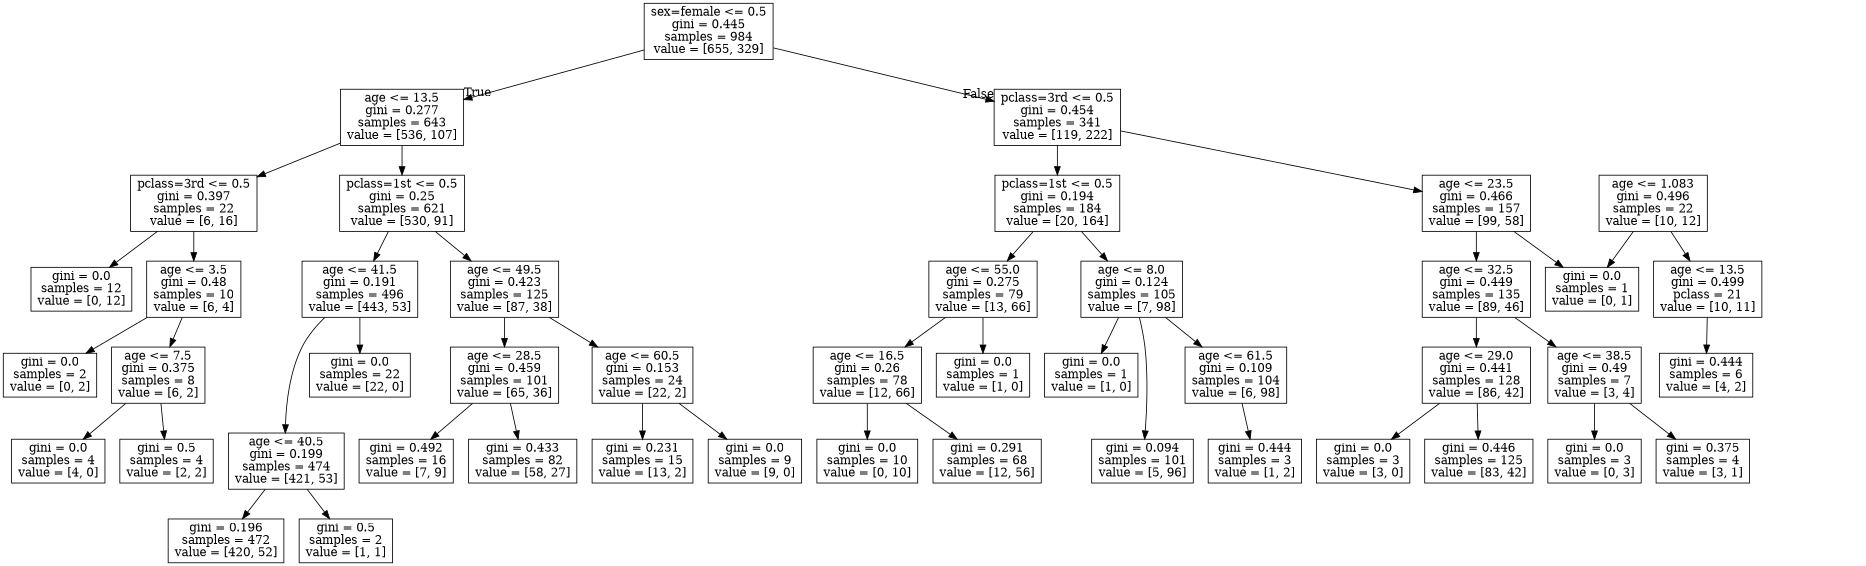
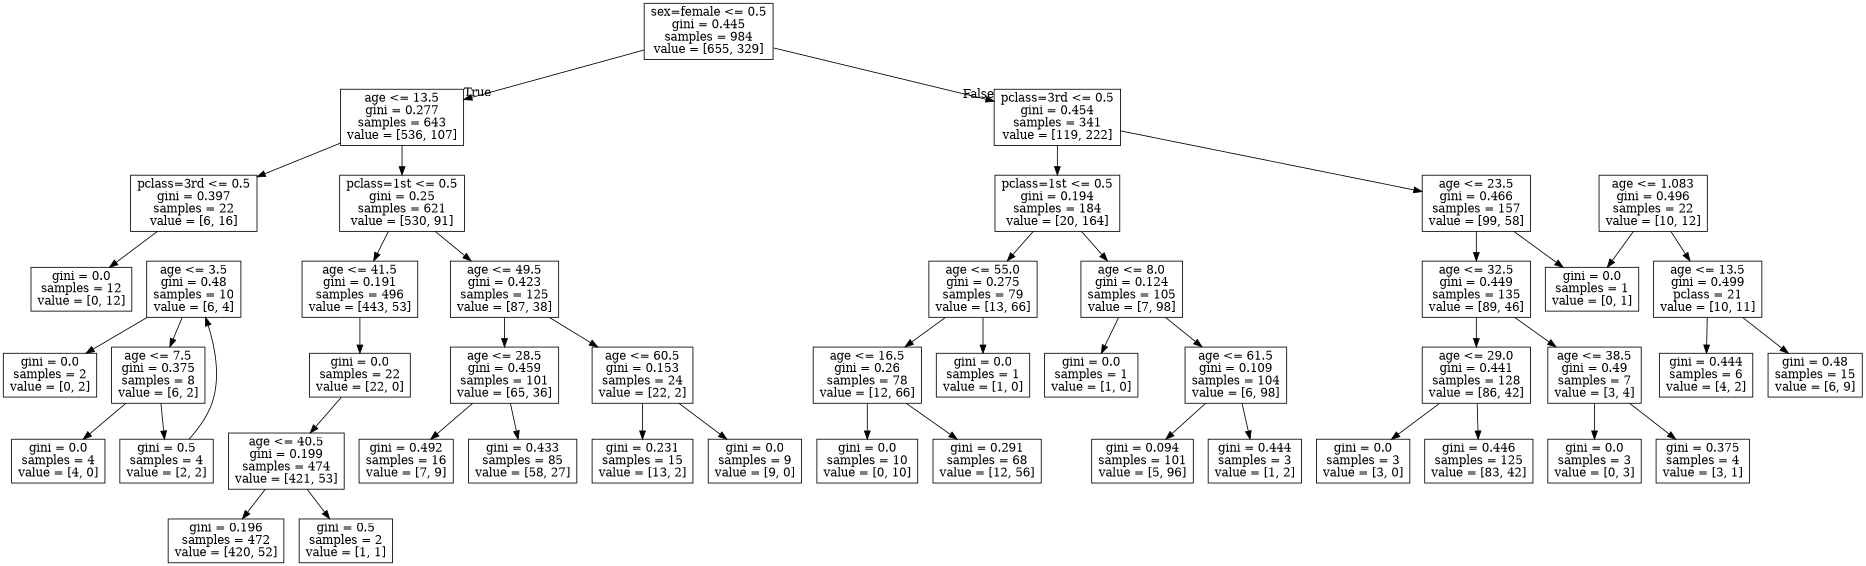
(194, 242) -> (216, 386)
(294, 367) -> (329, 412)
(1147, 374) -> (1189, 418)
none -> (1815, 375)
(523, 461) -> (523, 461)
